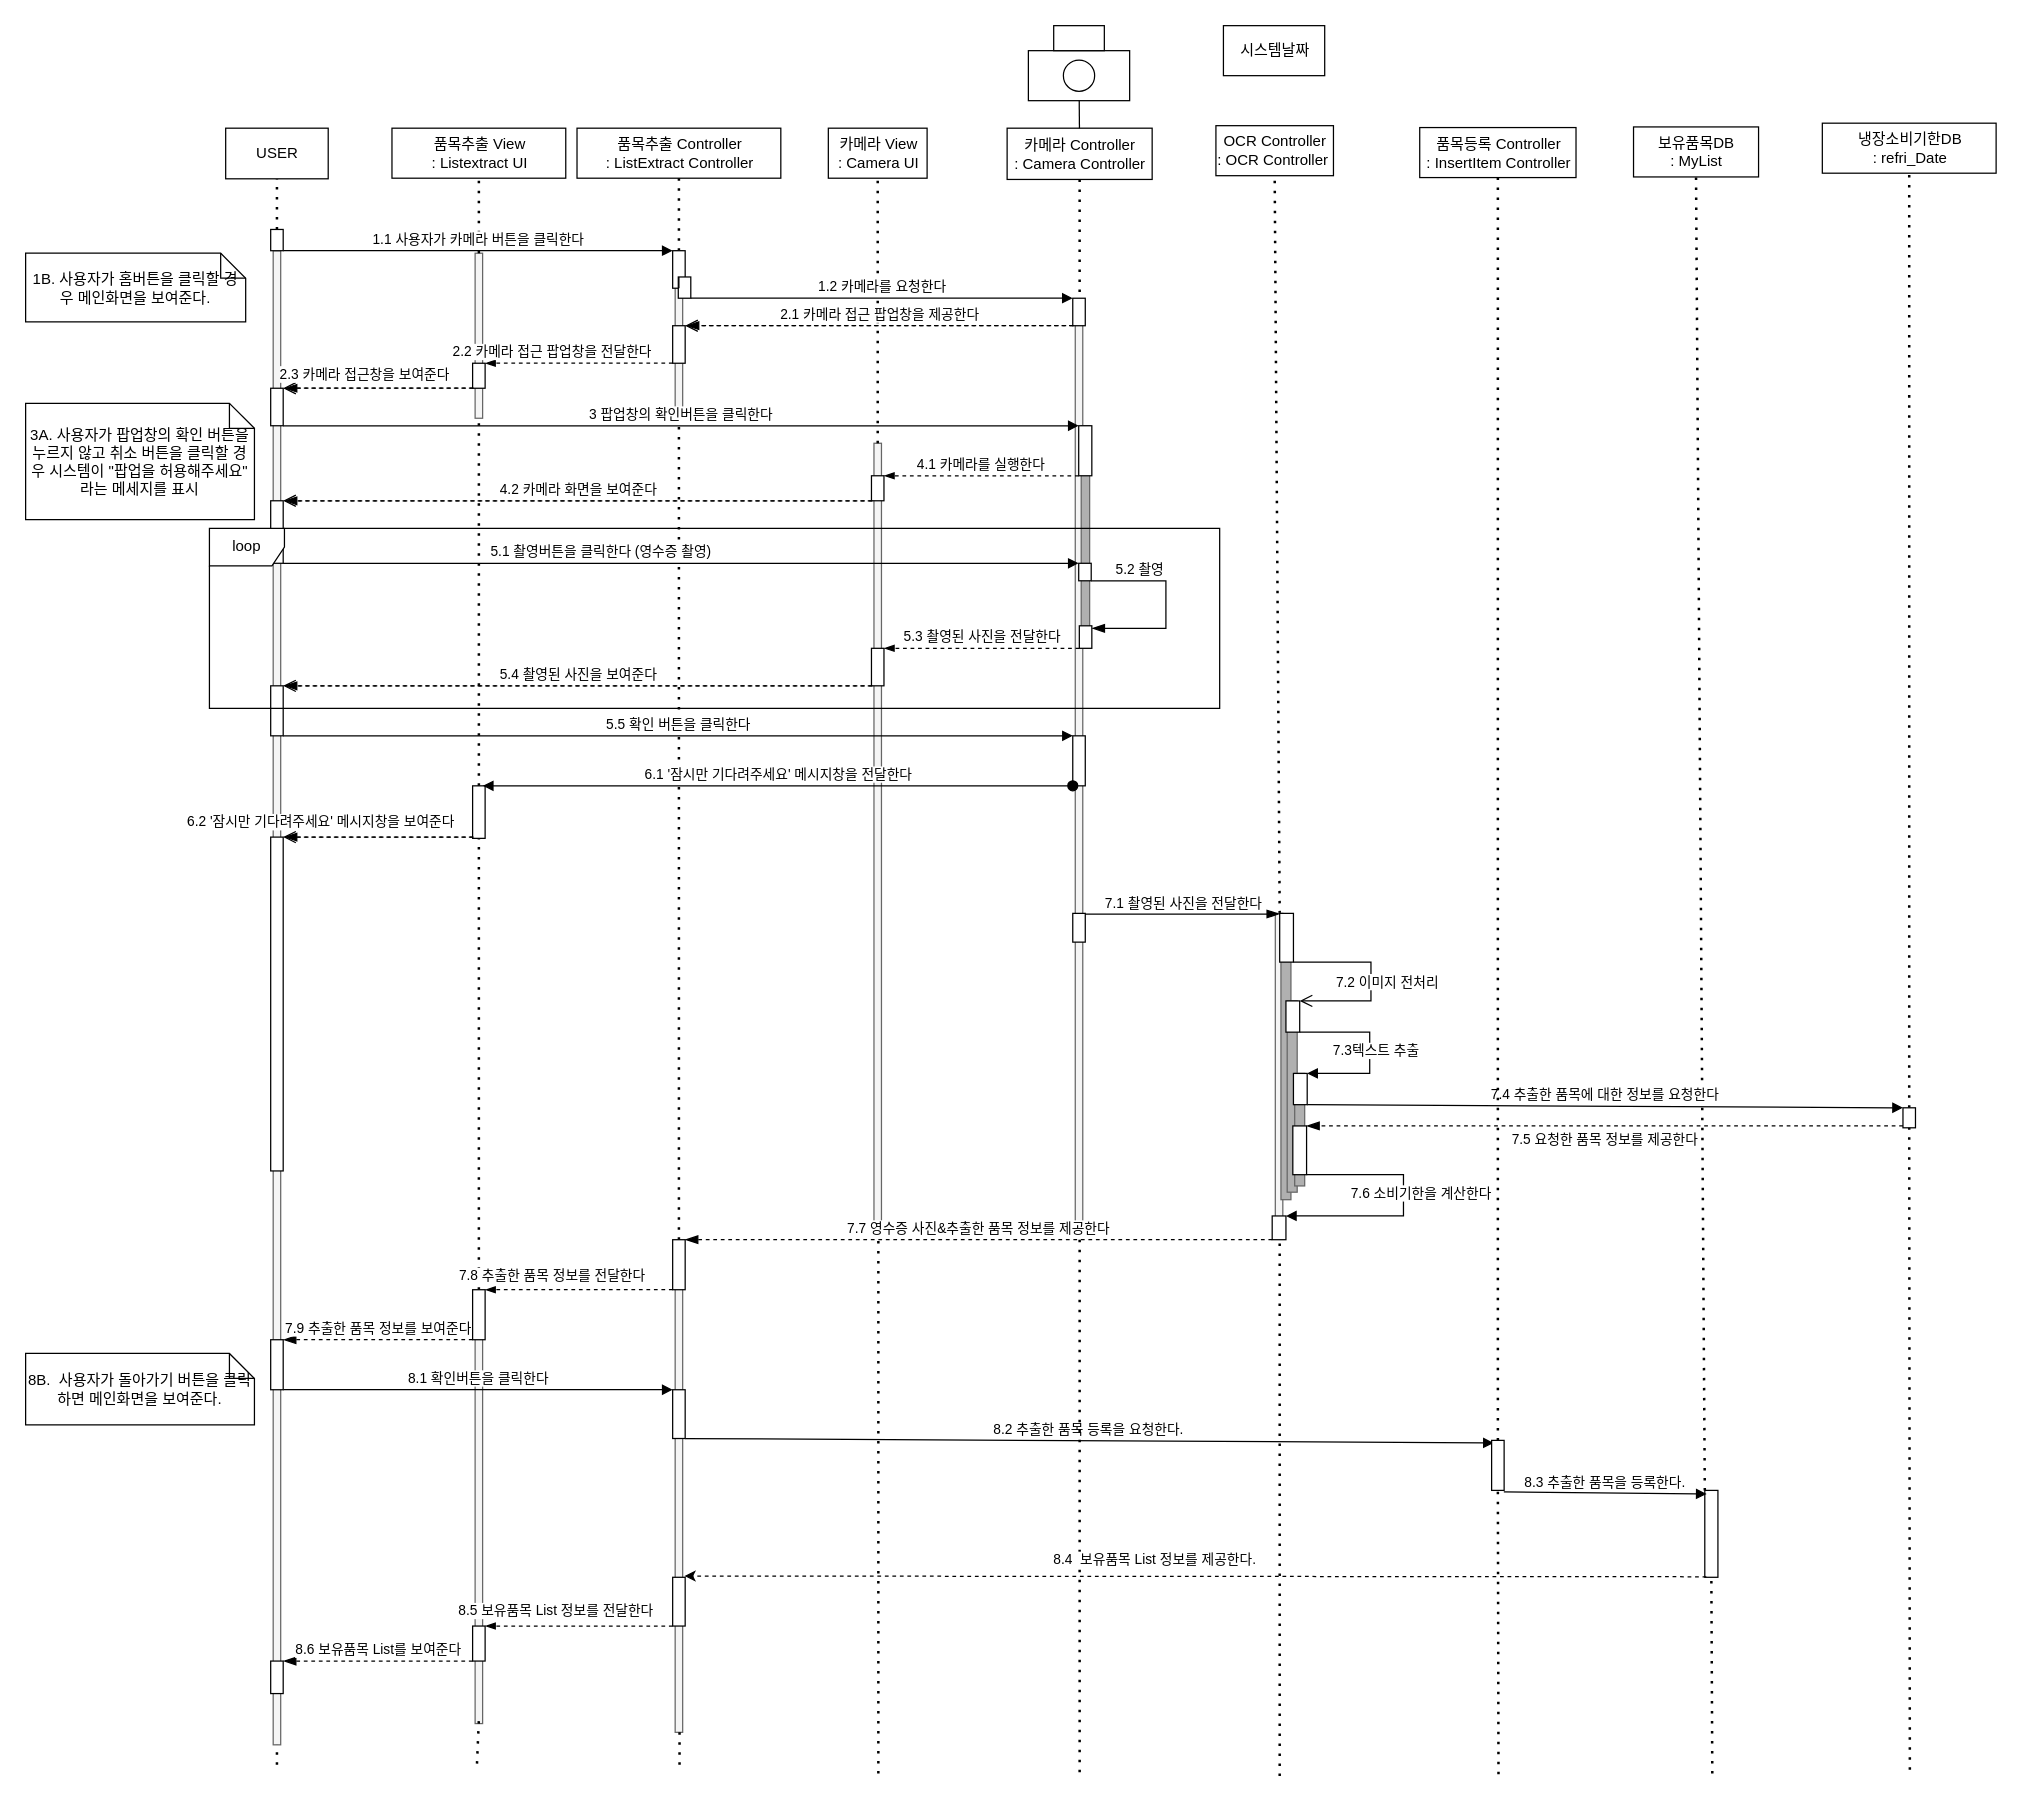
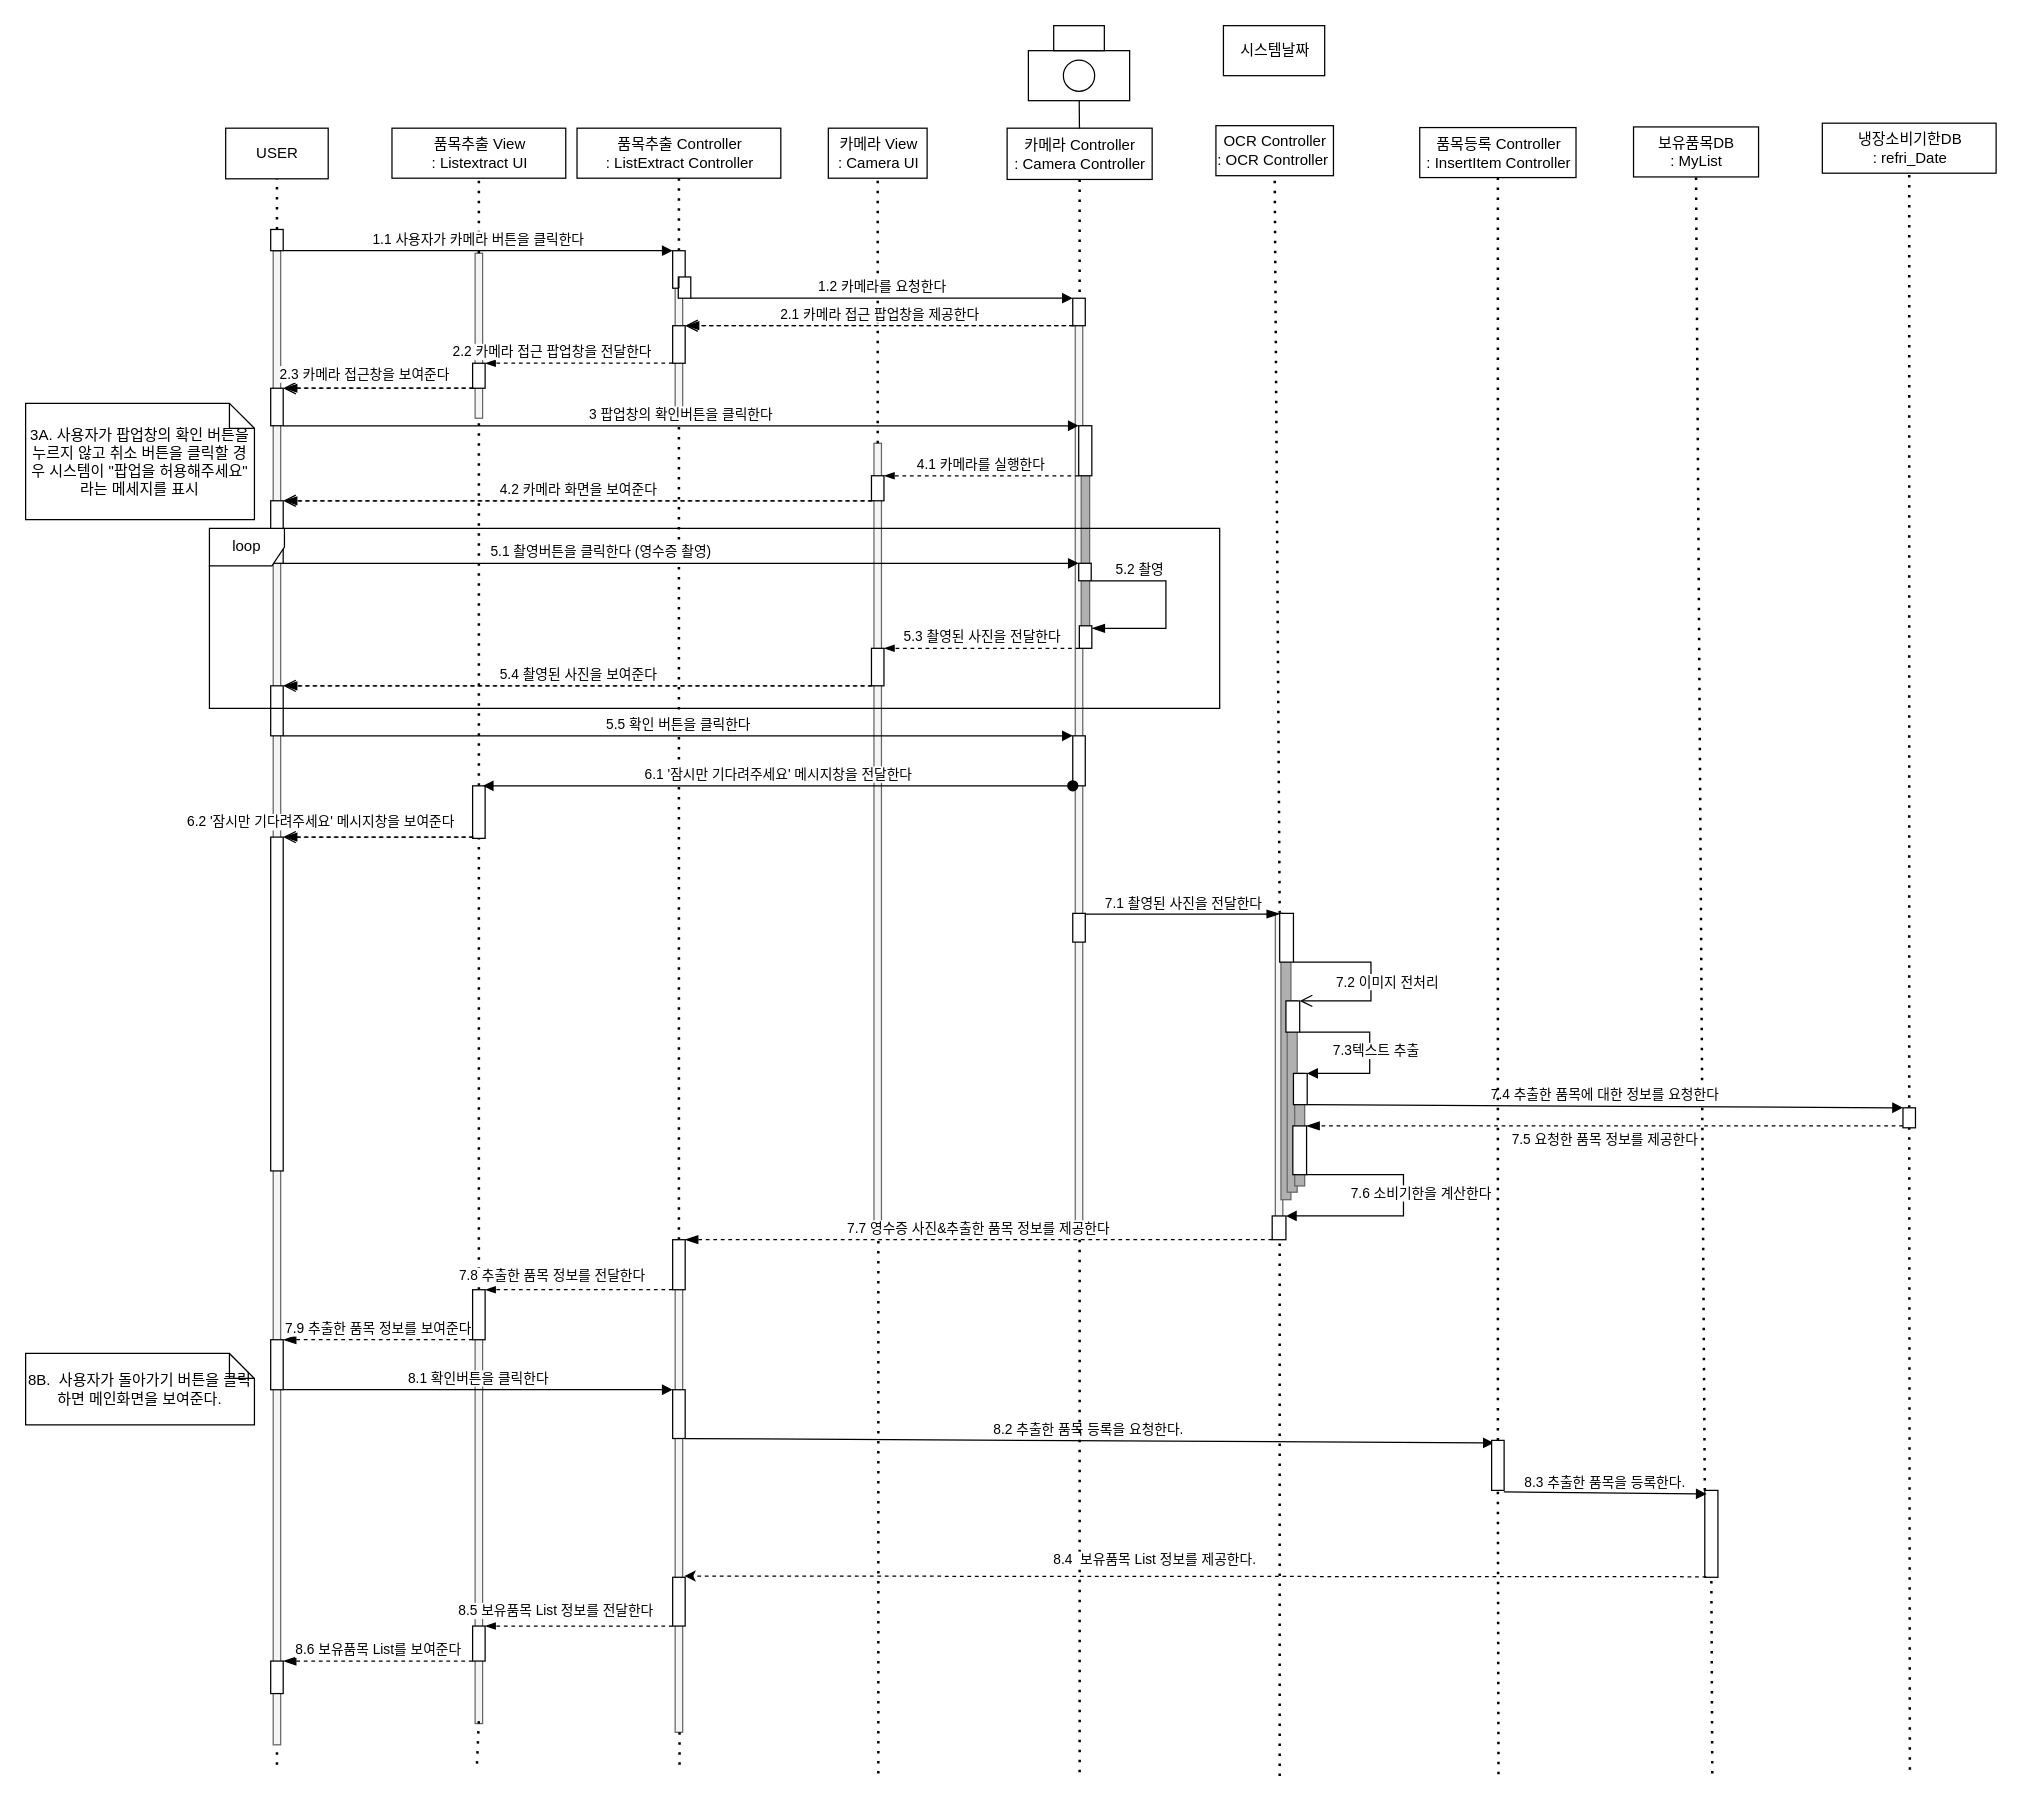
(136, 288) -> none
